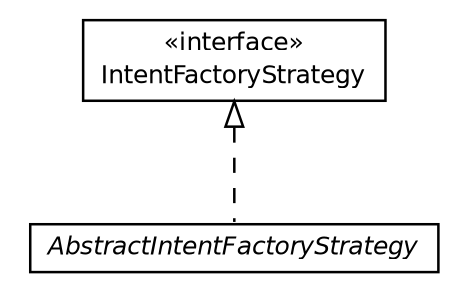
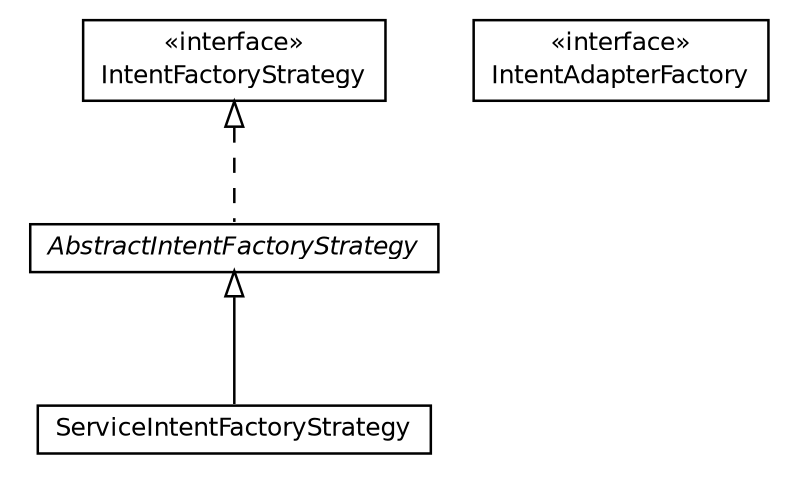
none -> (620, 60)
none -> (234, 428)
